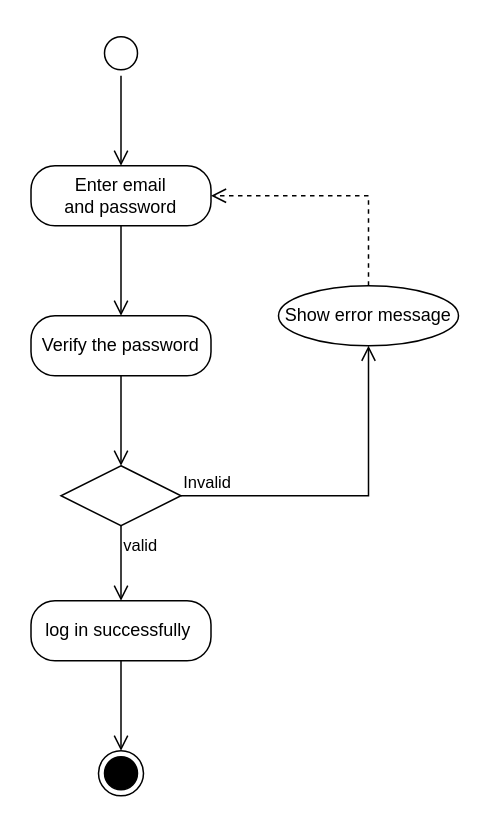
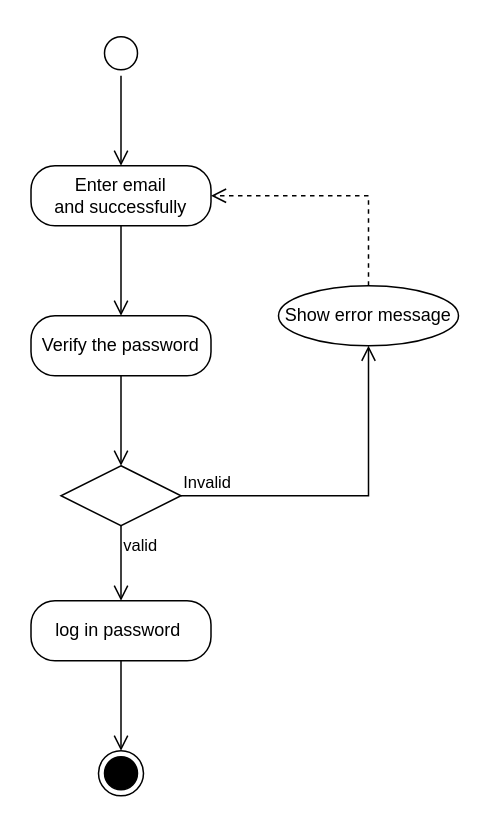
(121, 196) -> (121, 196)
(121, 631) -> (121, 631)
